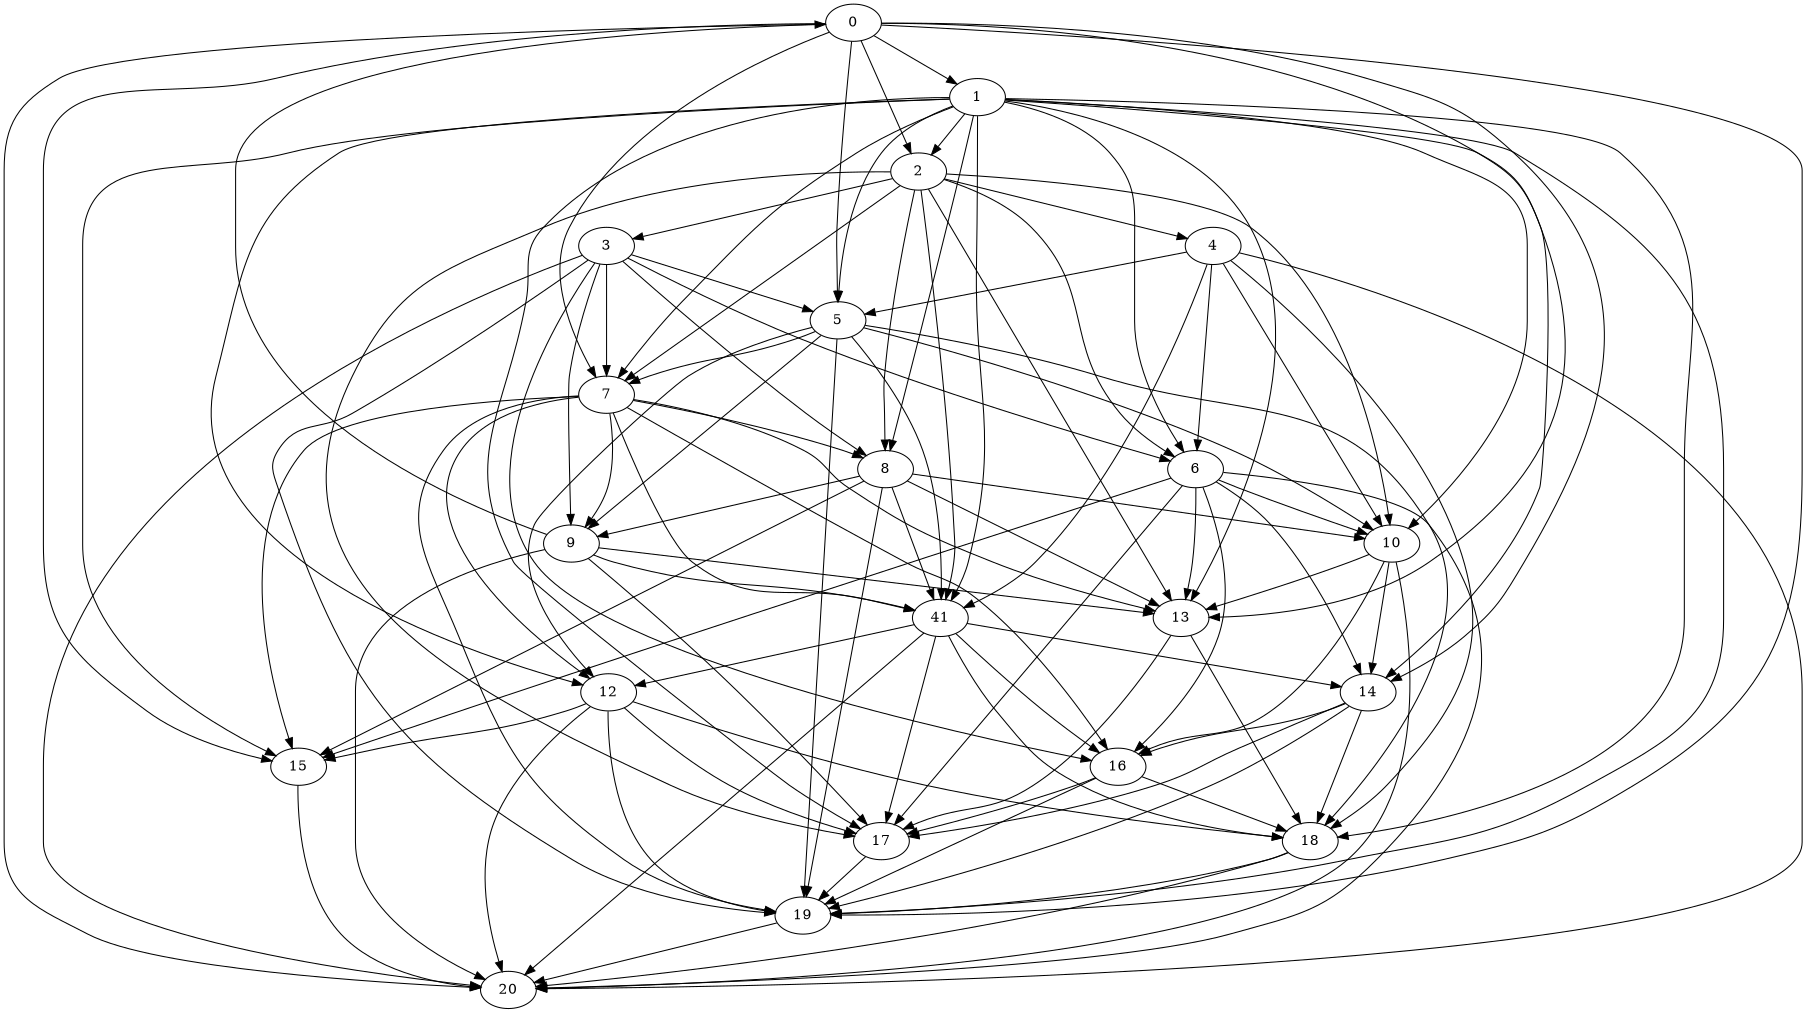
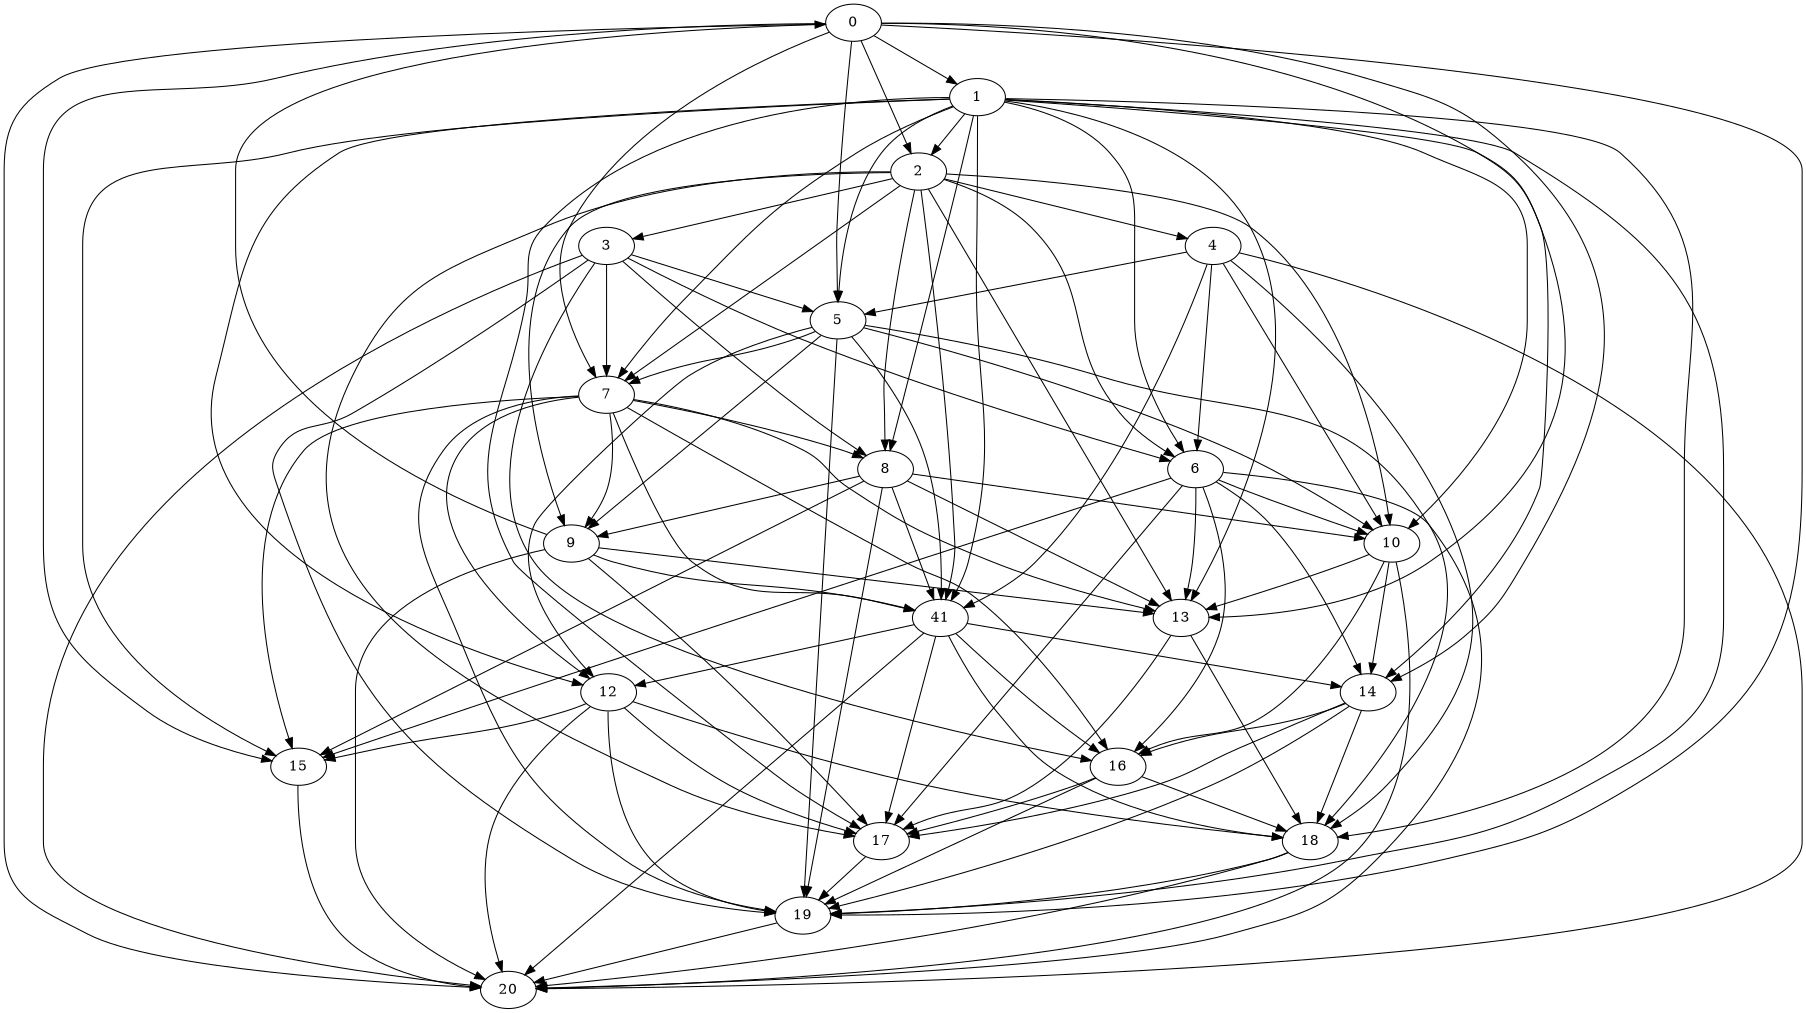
(569, 387) -> (551, 255)
